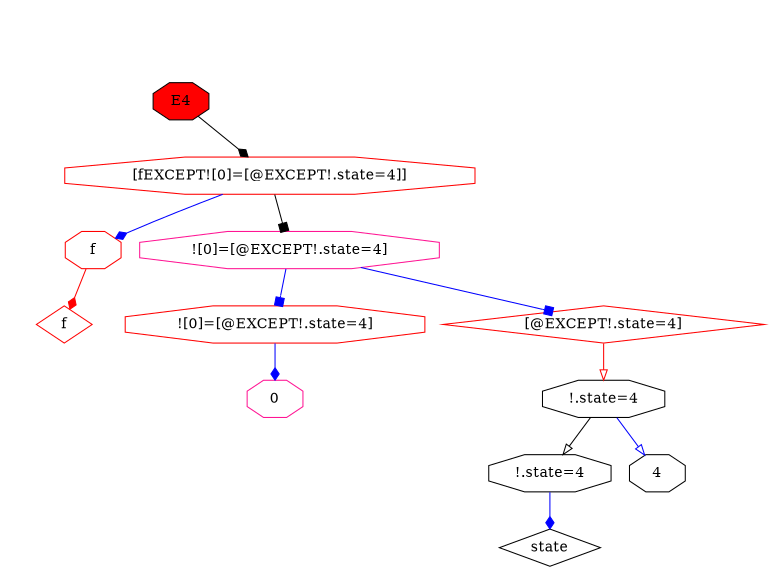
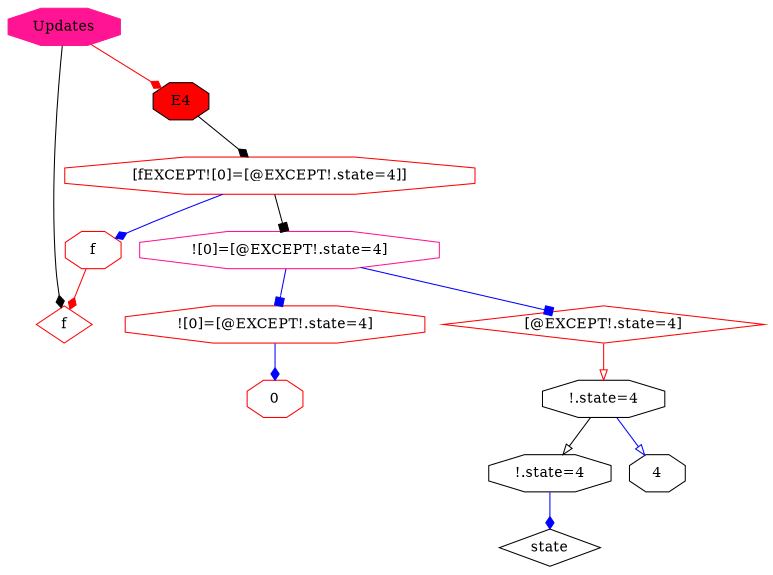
none -> (64, 27)
(275, 399) -> (275, 399)
